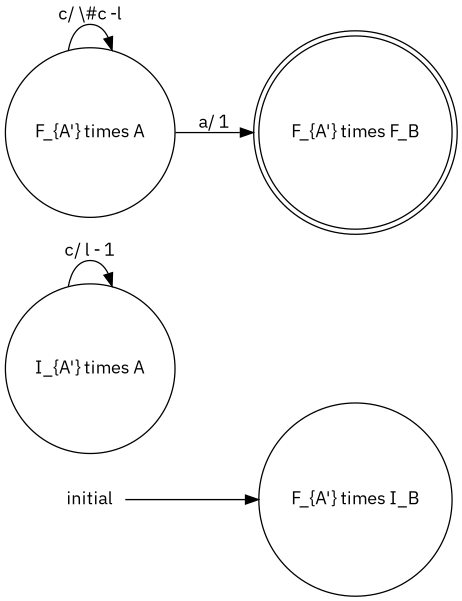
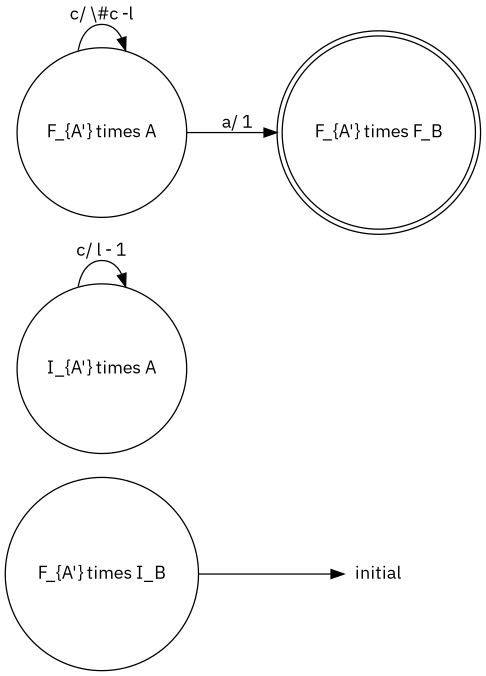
(185, 500) -> (265, 574)
